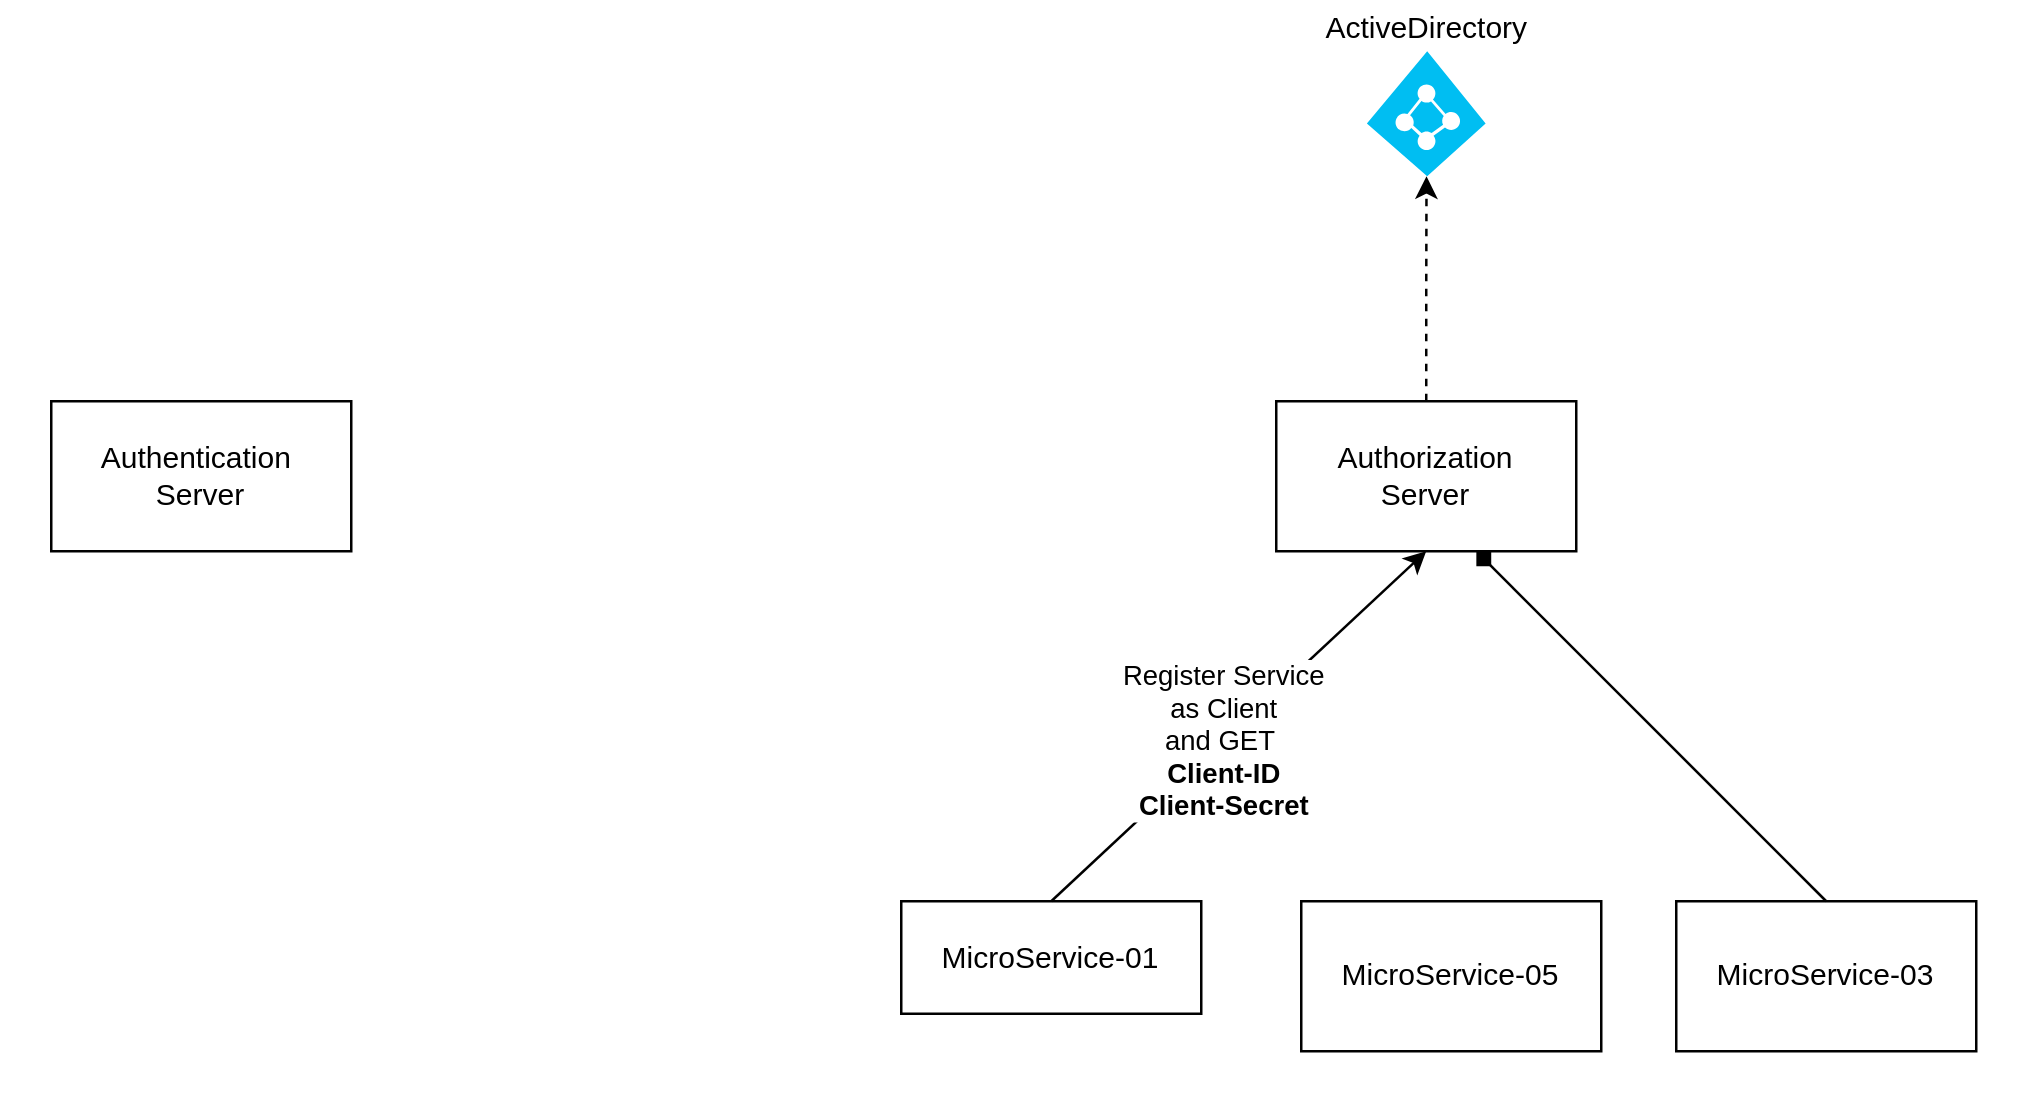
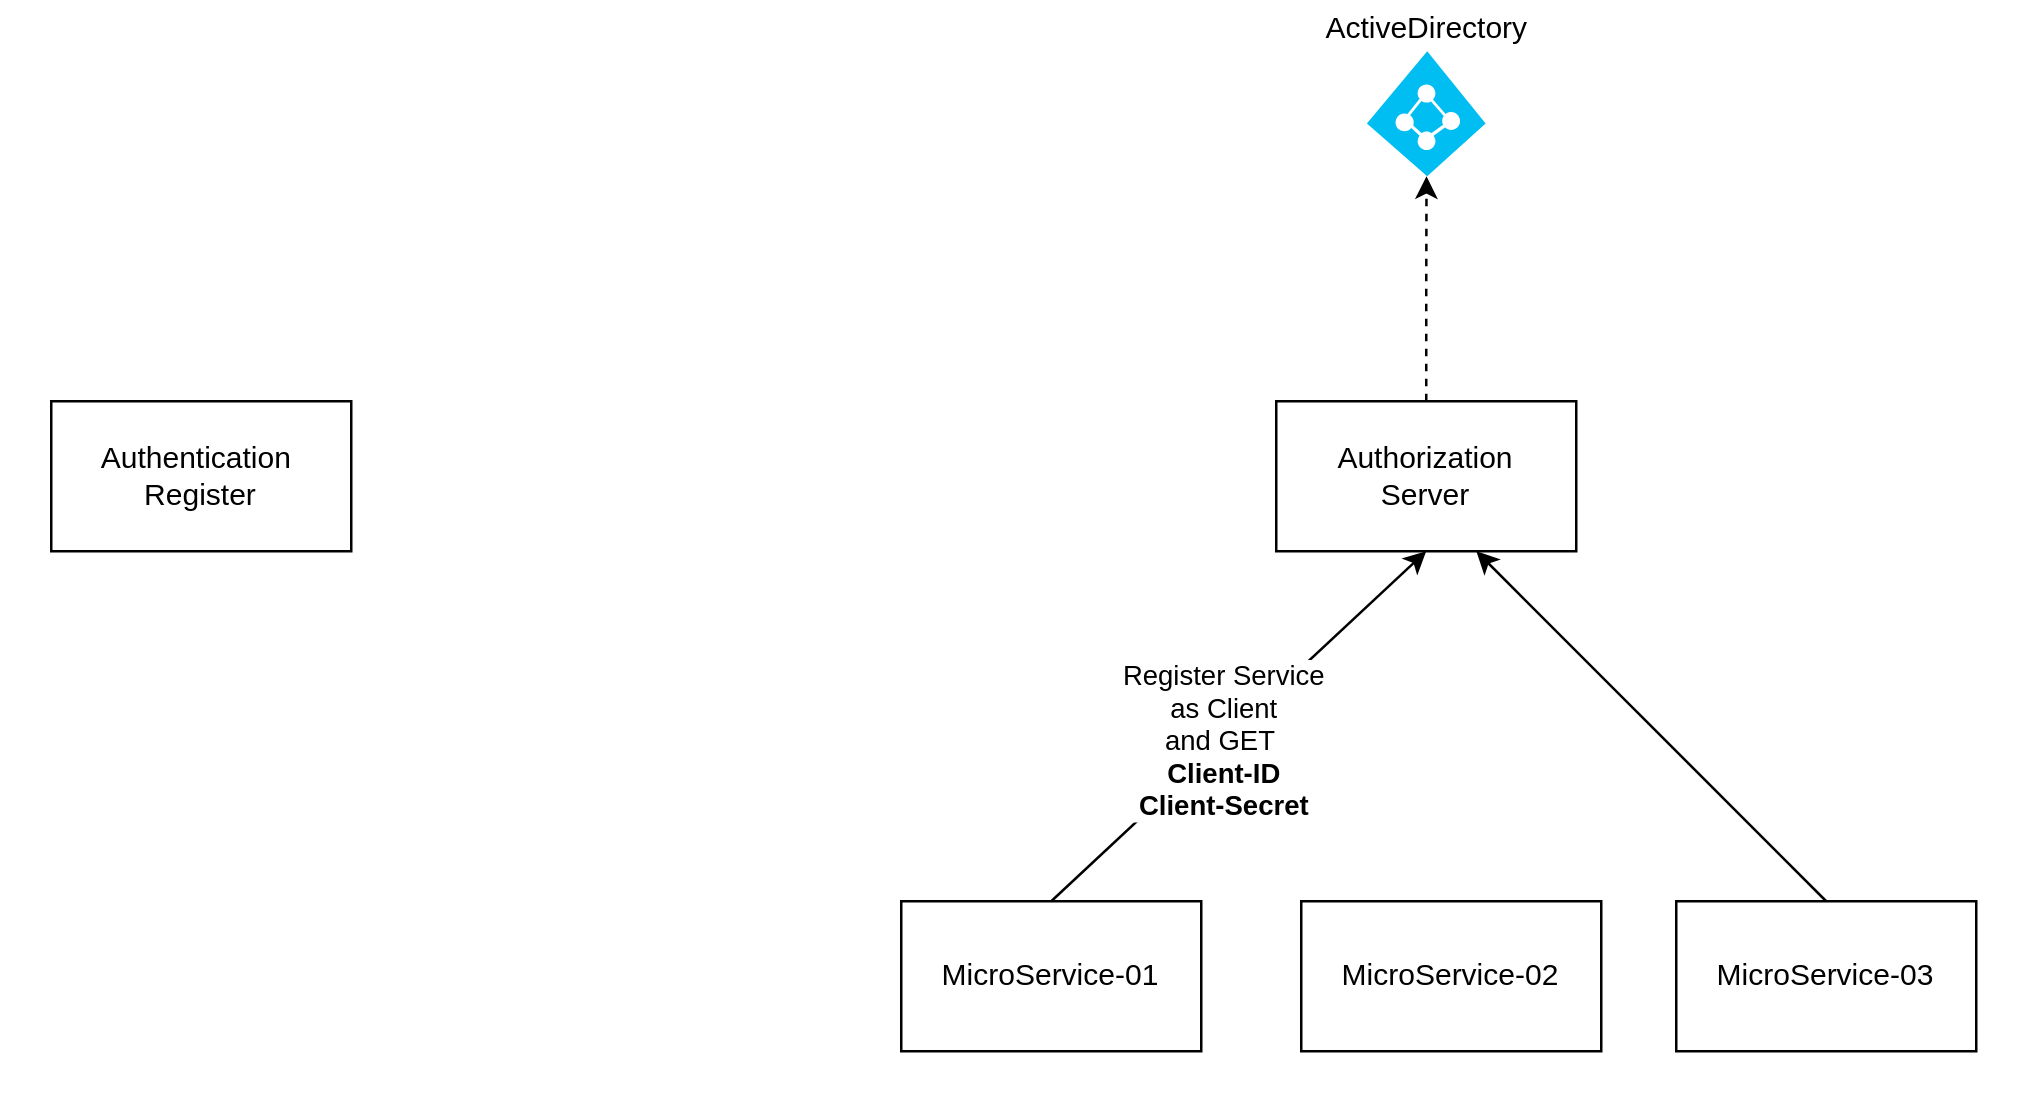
(201, 476) -> (201, 476)
(1490, 565) -> (1489, 564)
(1051, 958) -> (1051, 976)
(1451, 976) -> (1451, 976)
